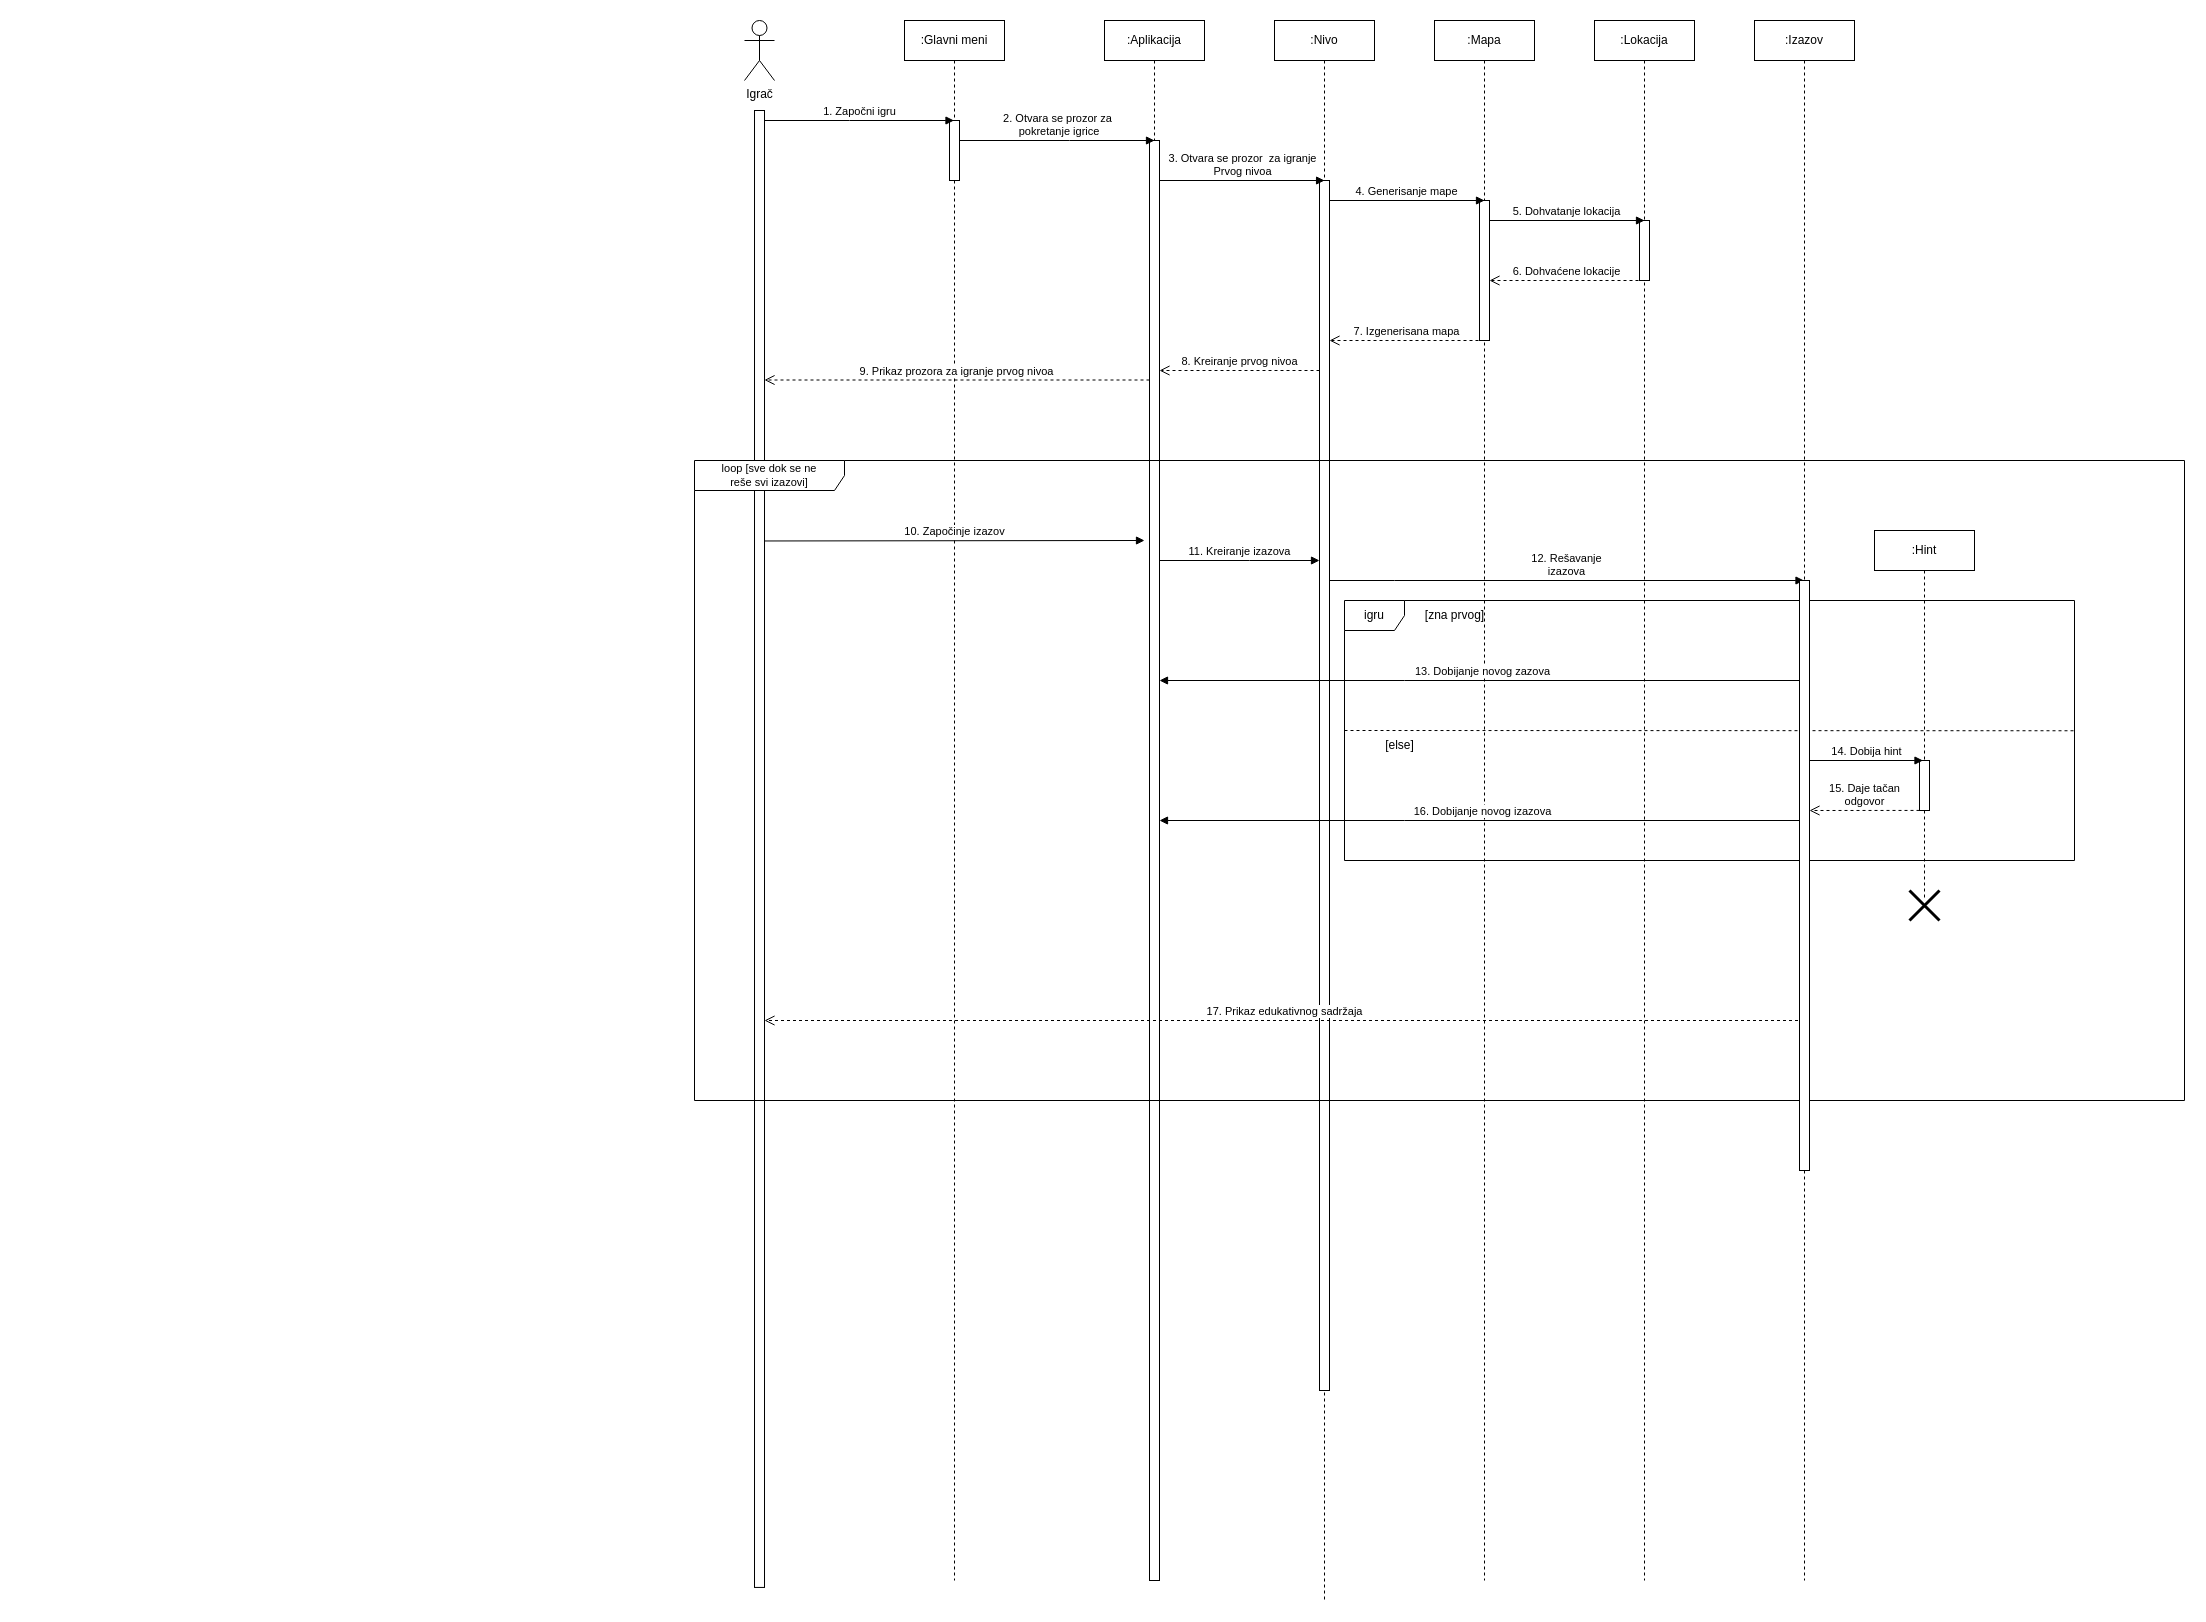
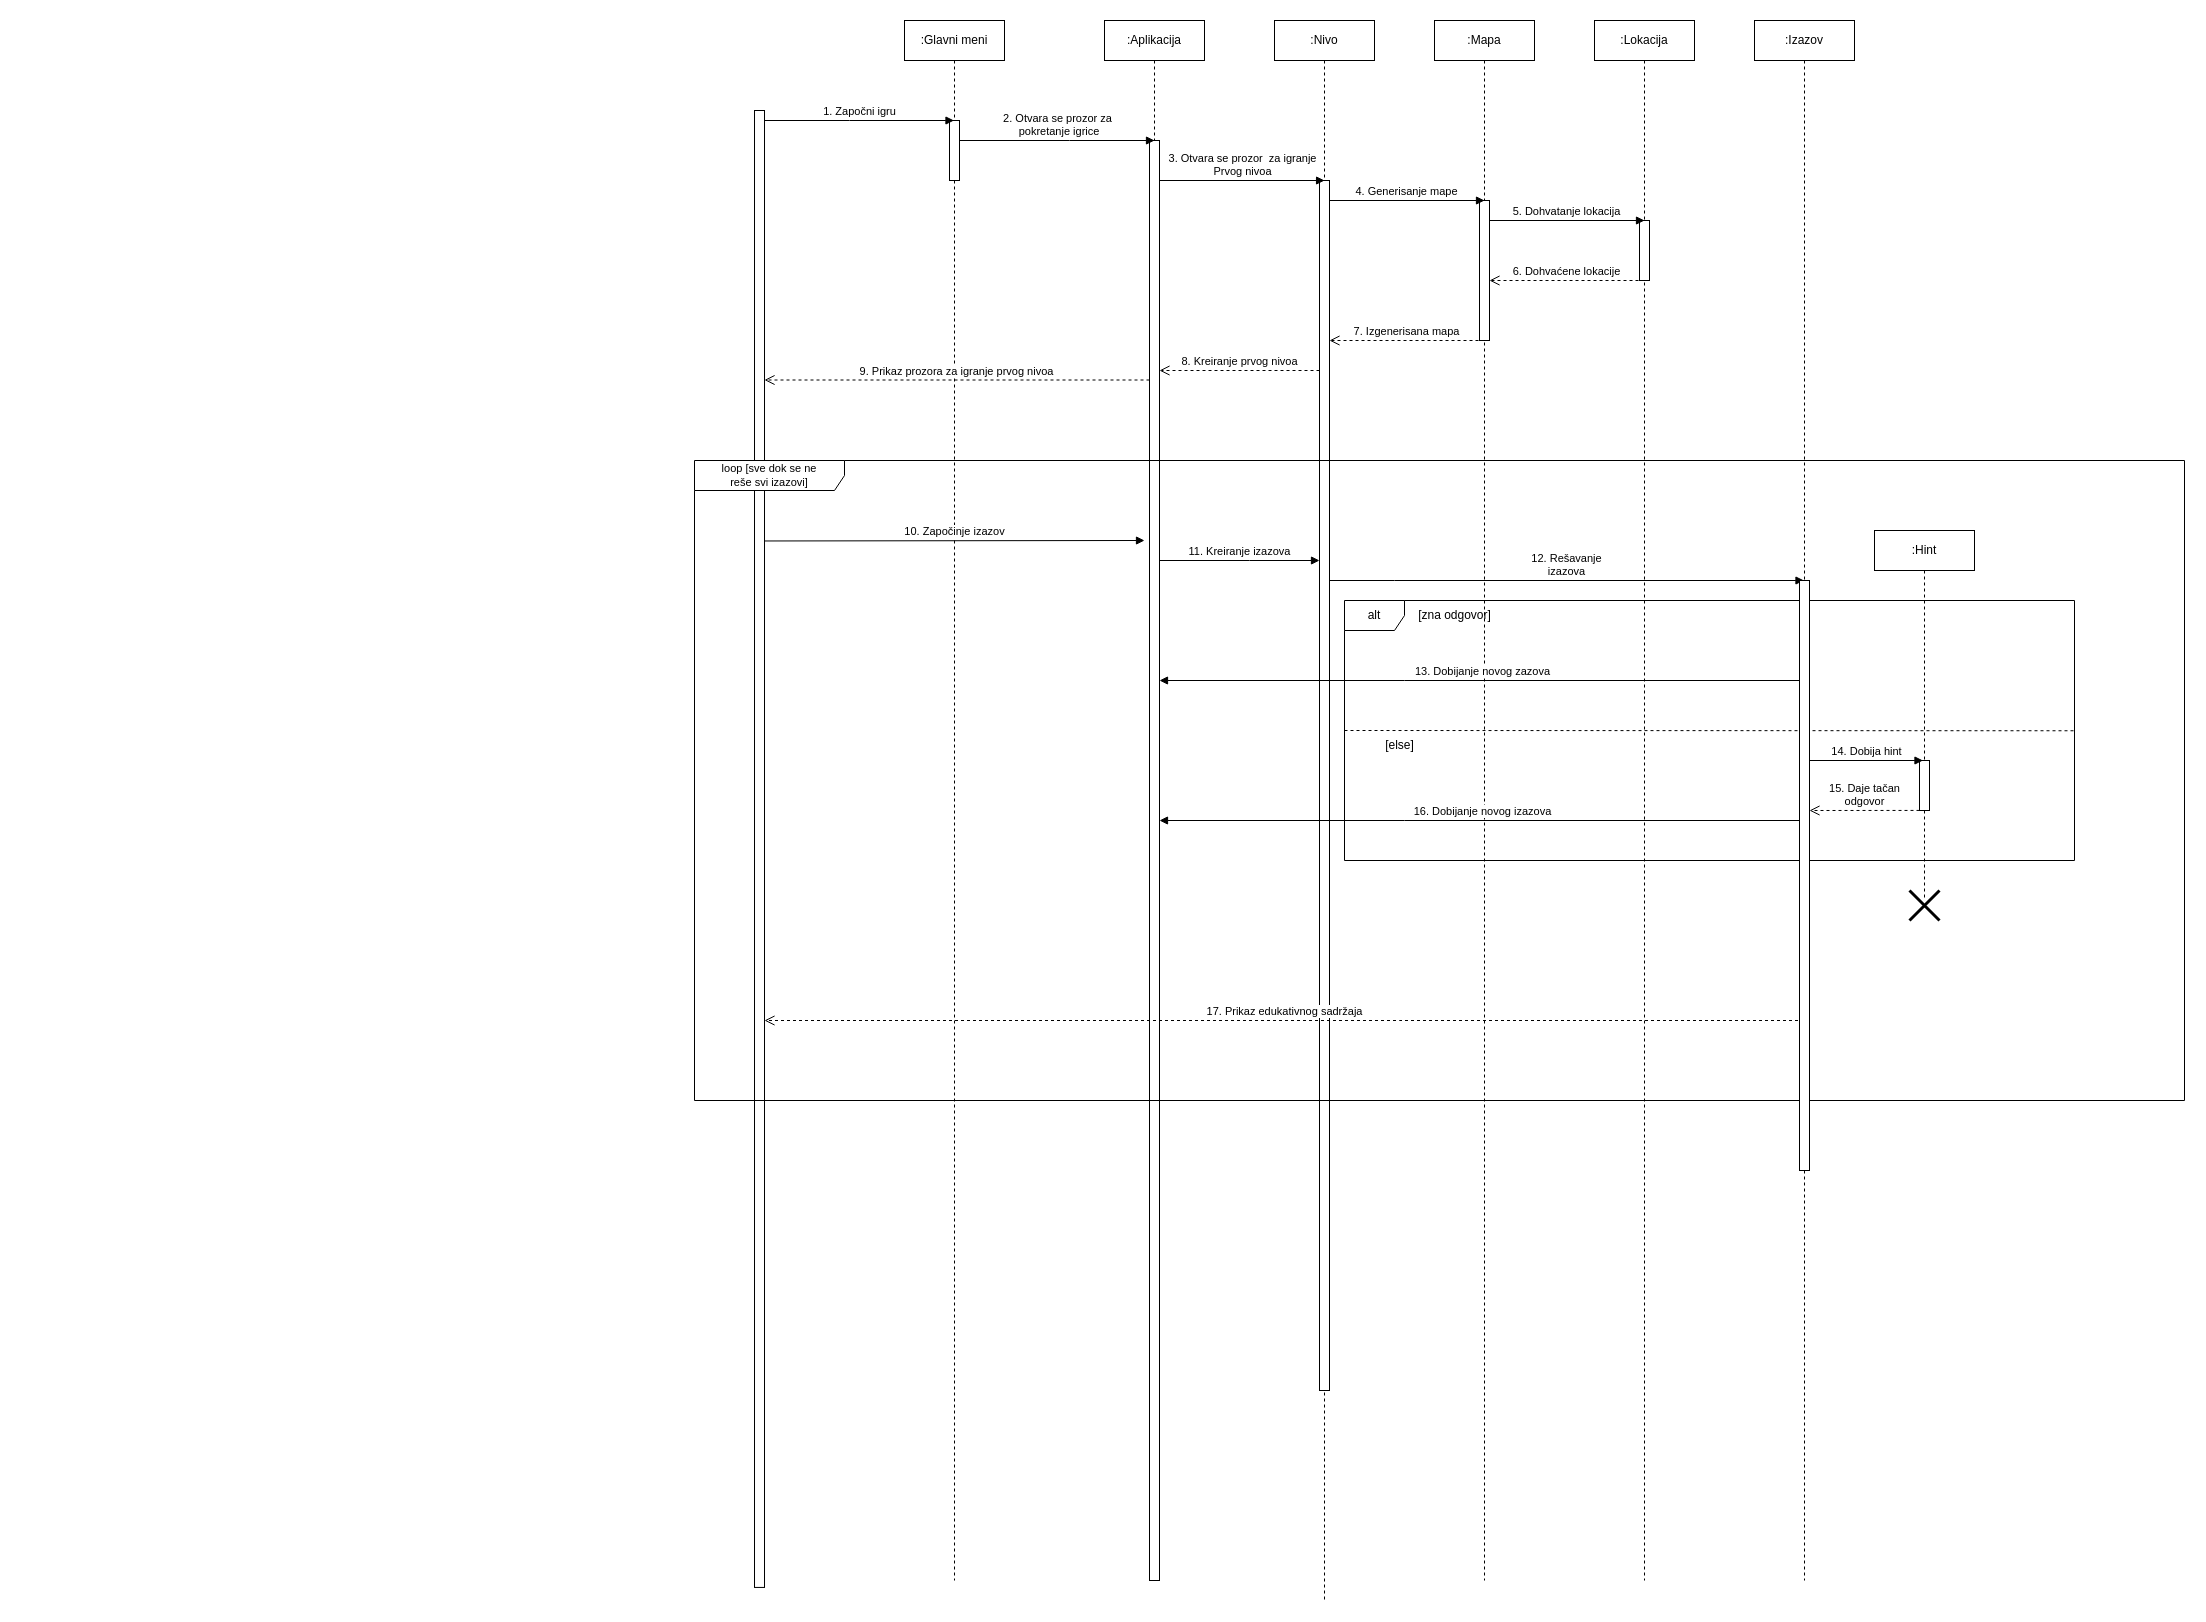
(760, 51) -> none
(1375, 616) -> (1375, 616)
(1455, 616) -> (1455, 616)
